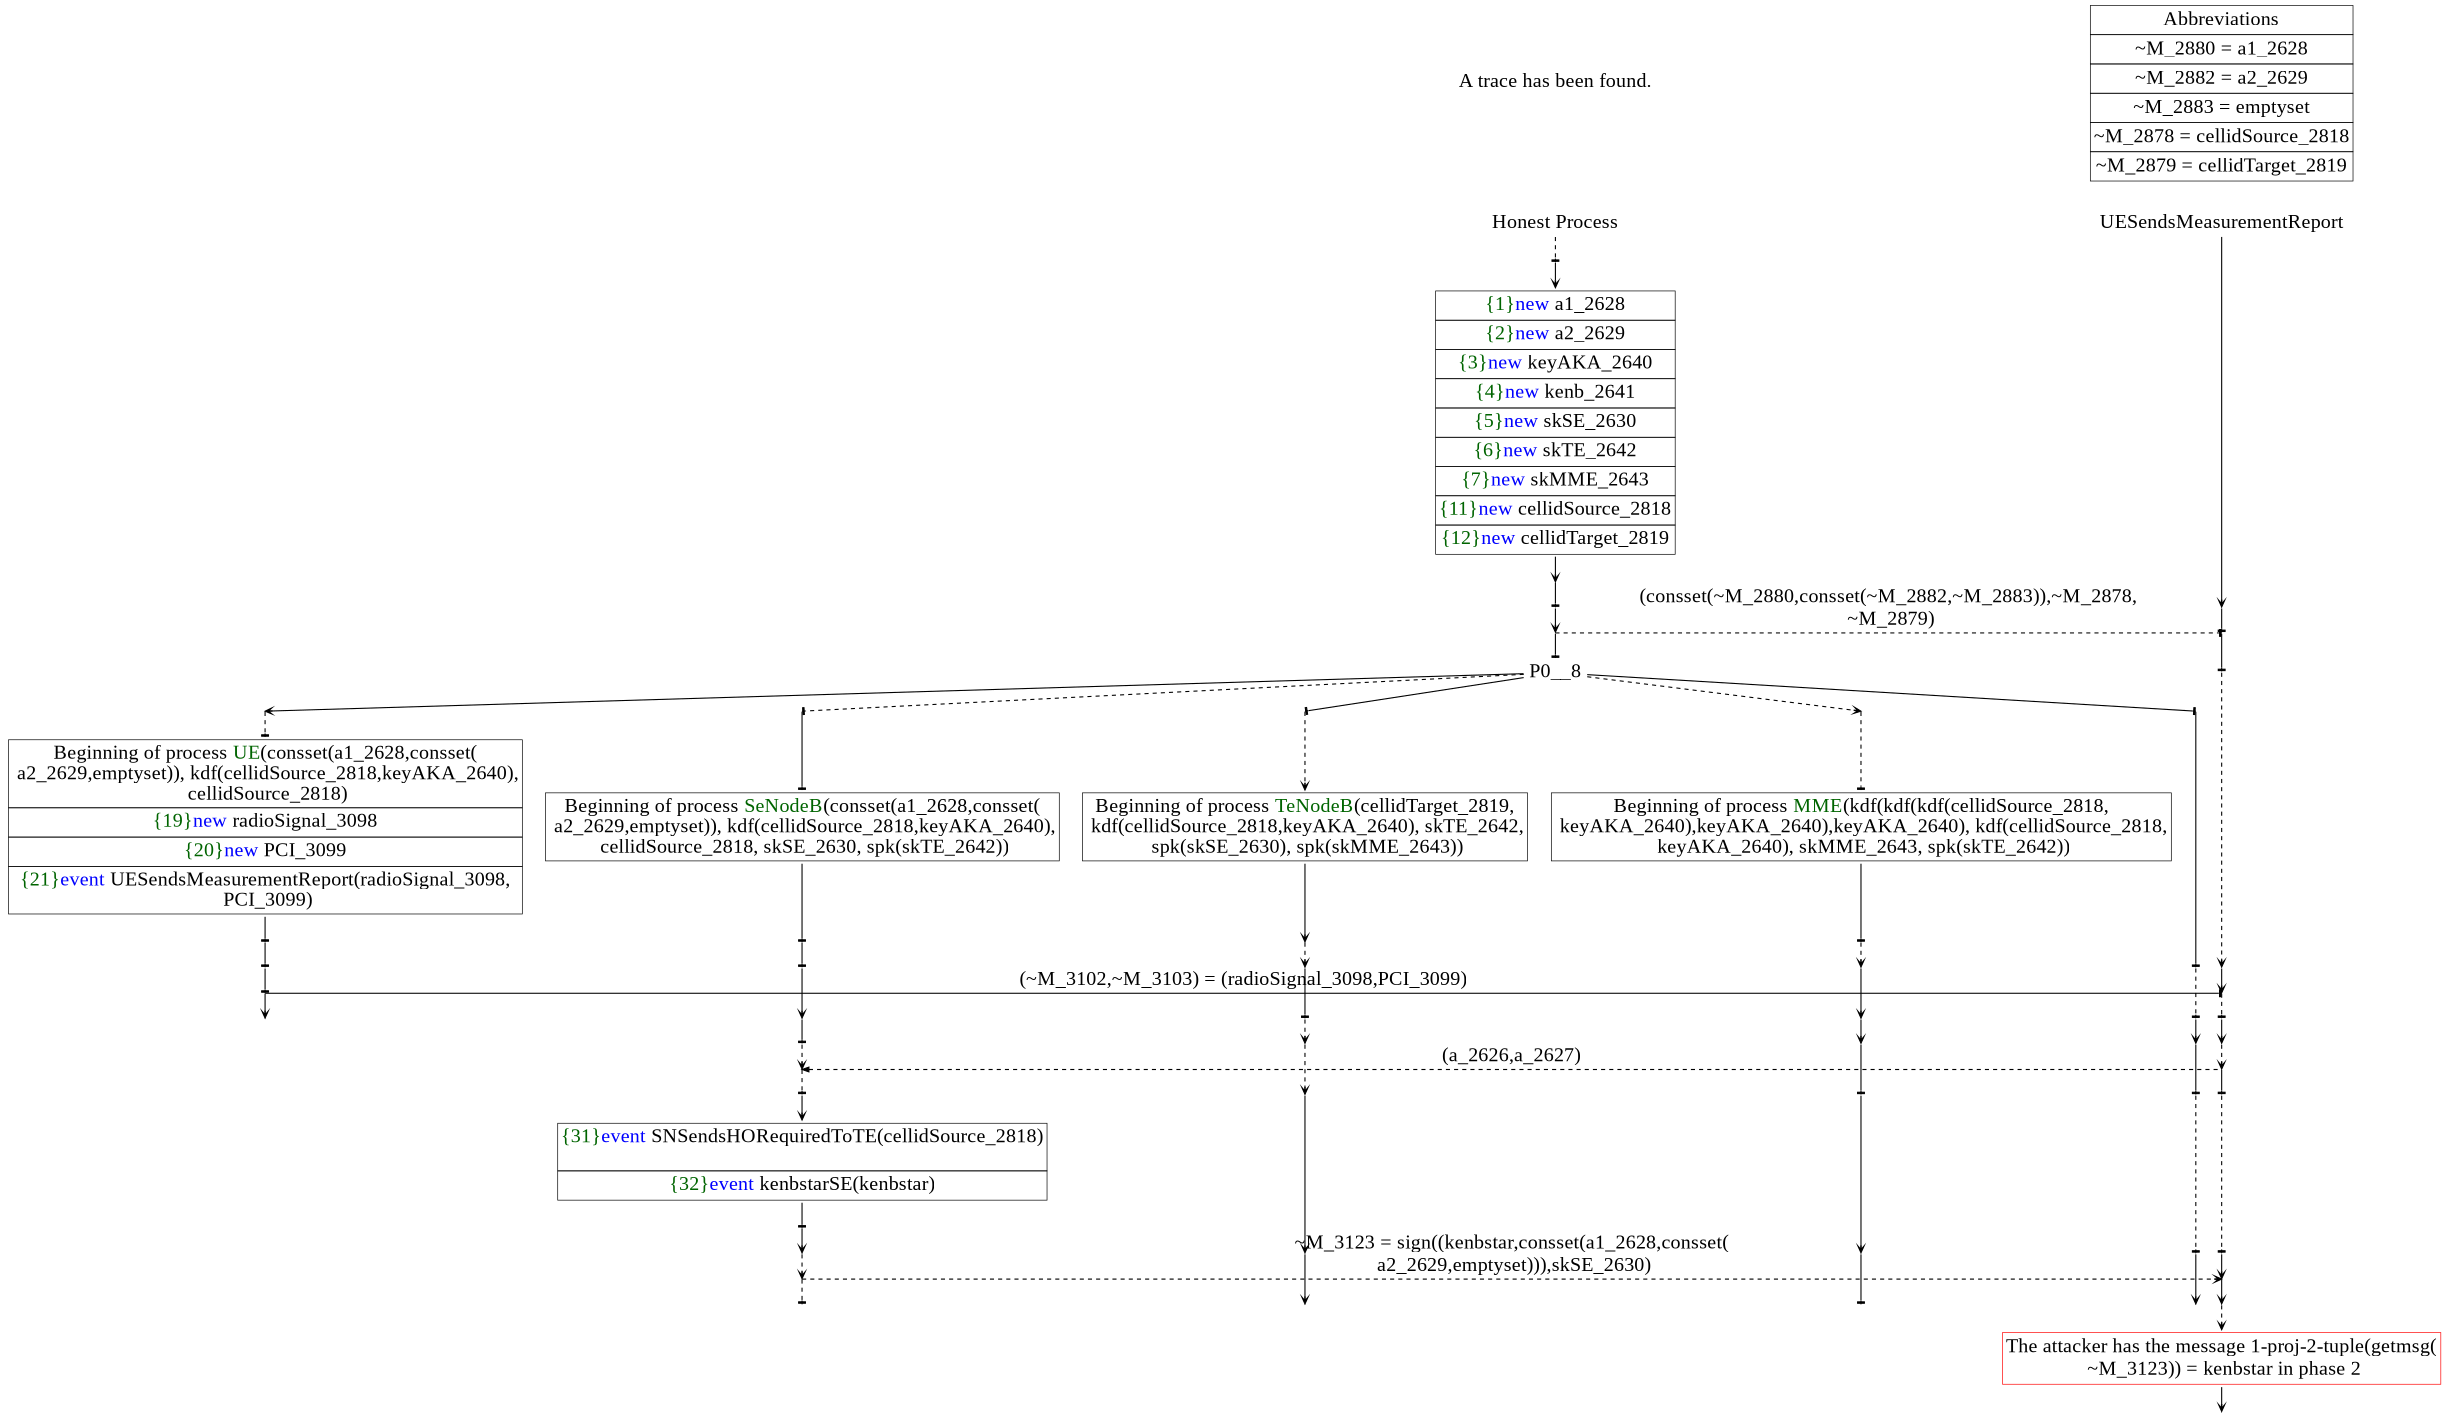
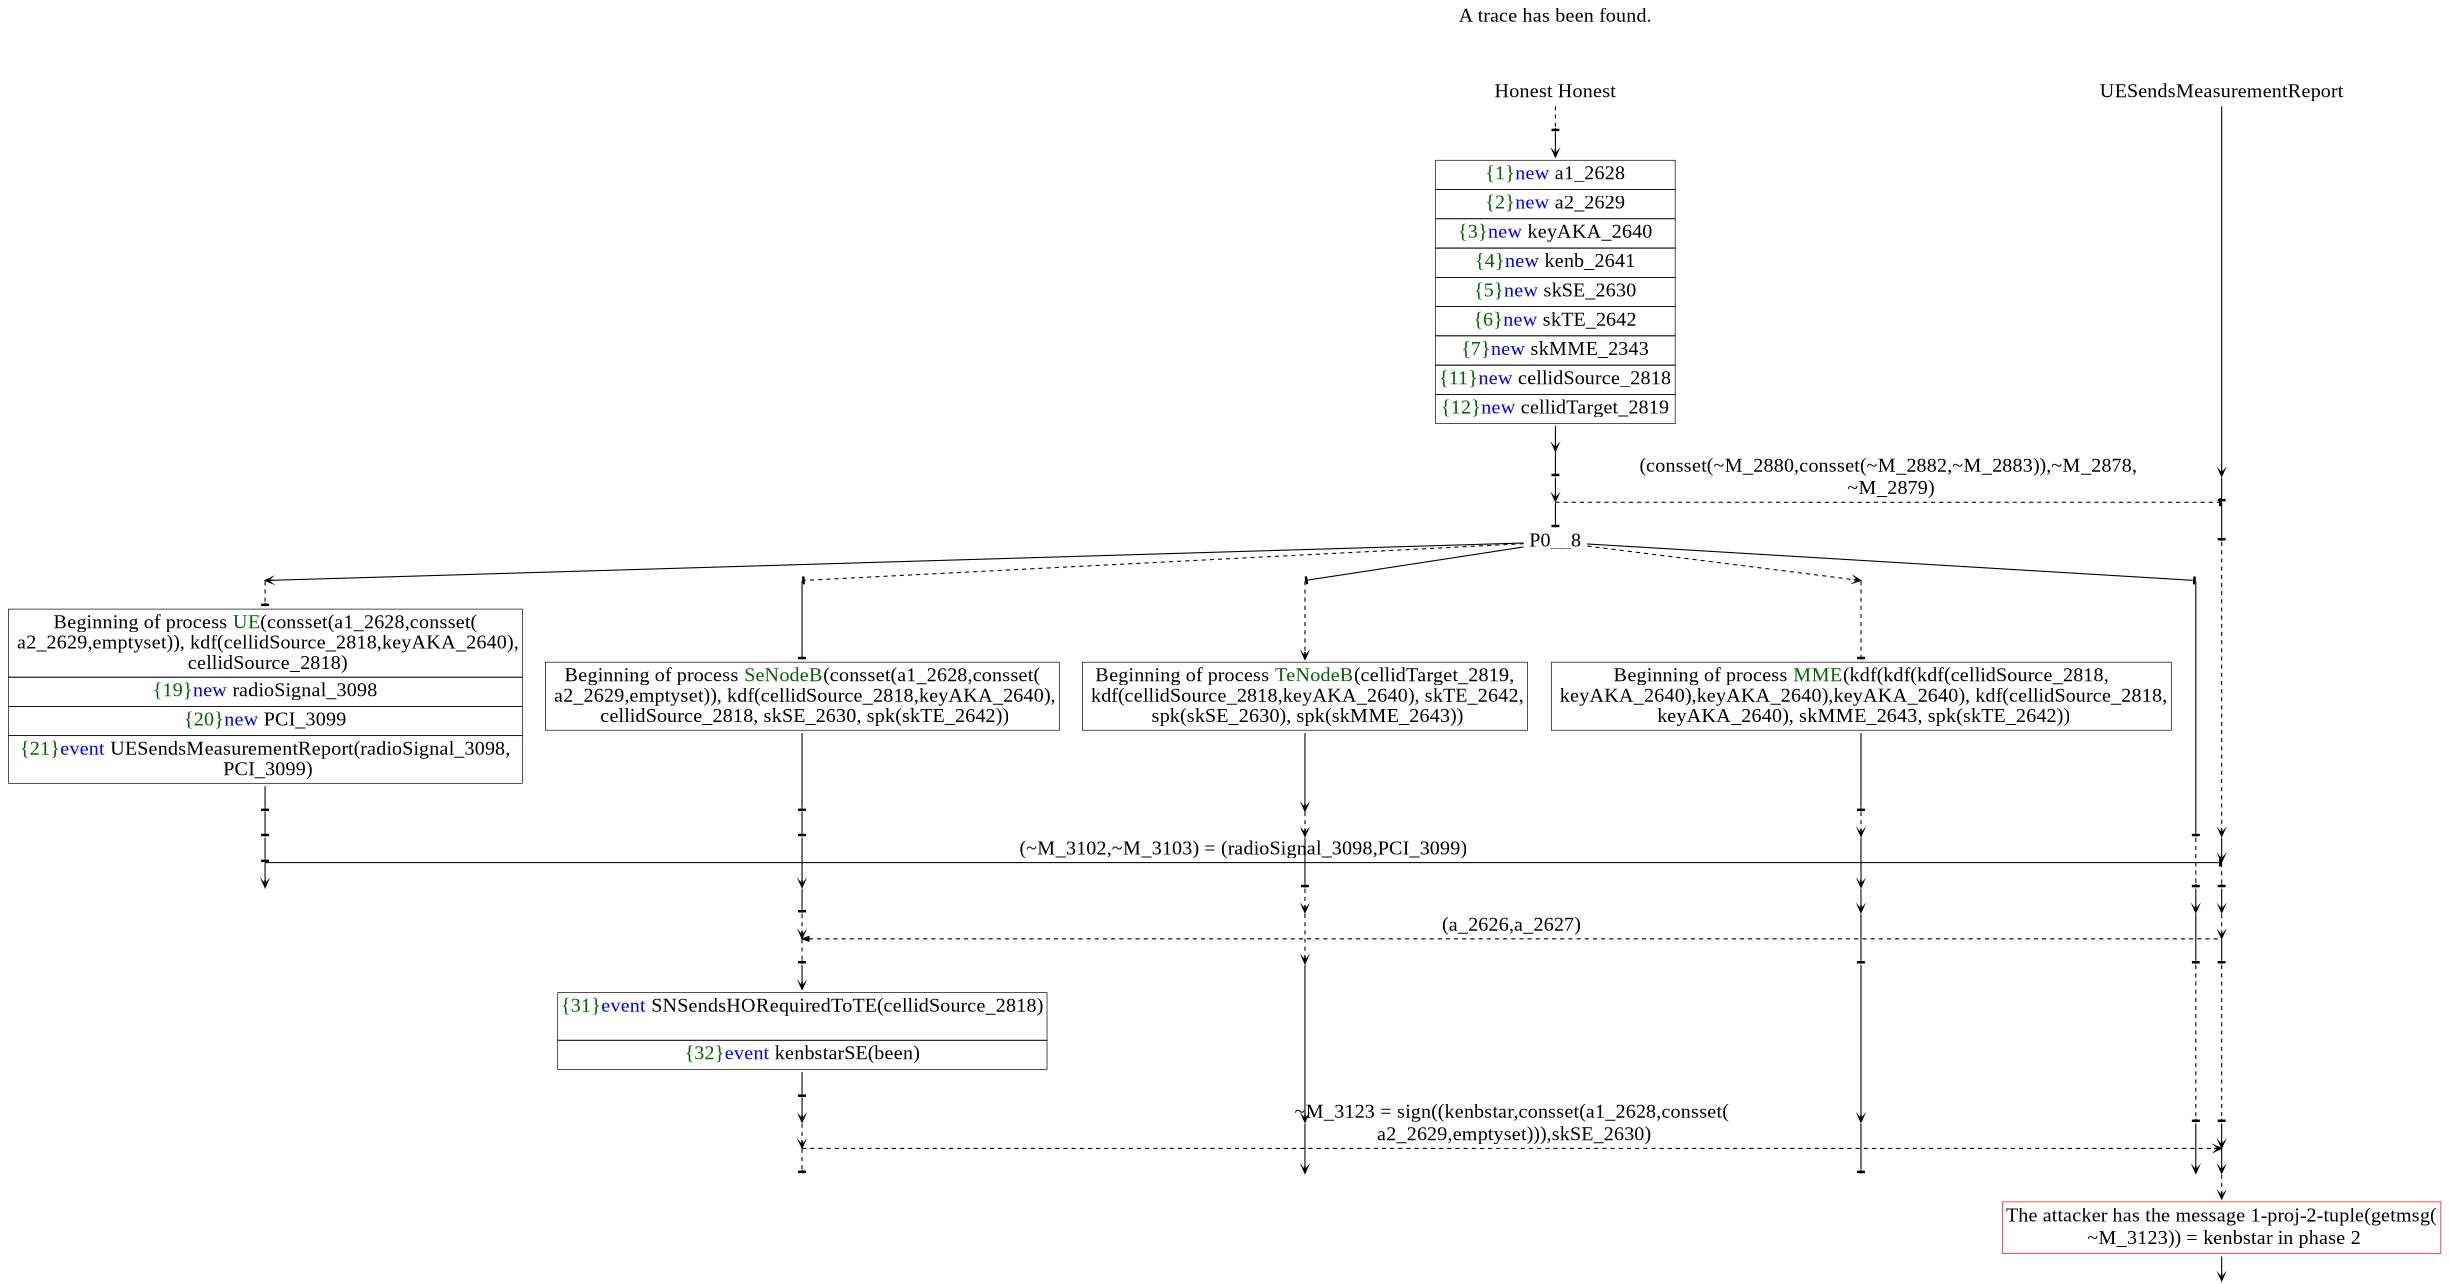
(2222, 93) -> none
(1555, 223) -> (1555, 92)
(1590, 479) -> (1590, 349)
(845, 1184) -> (845, 1053)
